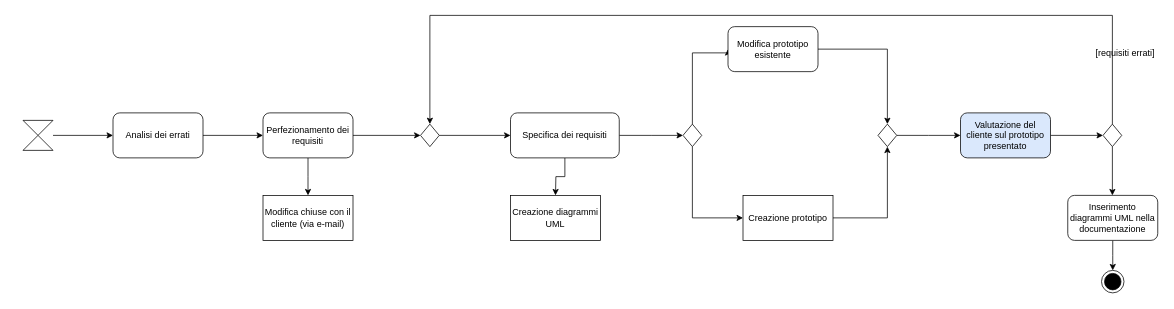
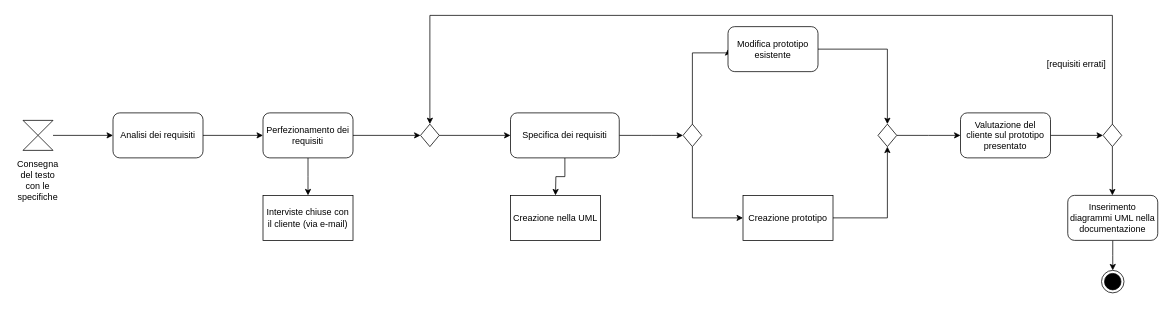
(1125, 53) -> (1077, 64)
(158, 135) -> (158, 135)
(1005, 135) -> (1005, 135)
none -> (38, 180)
(308, 218) -> (308, 218)
(555, 218) -> (555, 218)
